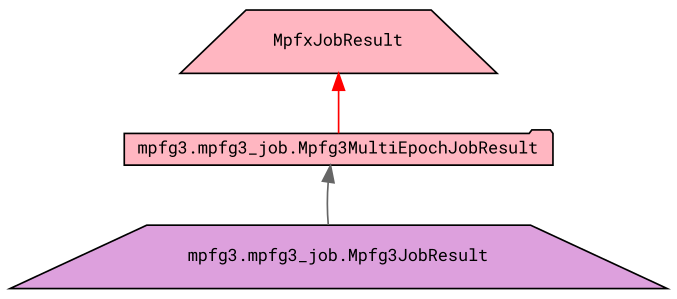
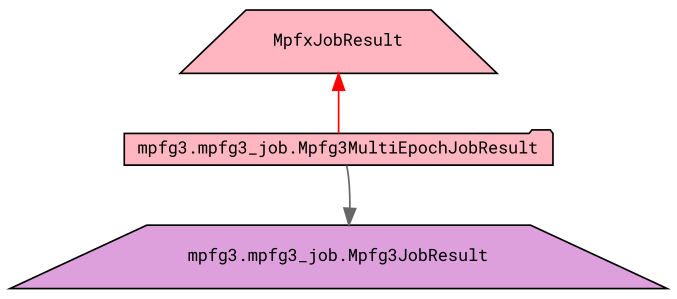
(327, 204) -> (349, 187)
